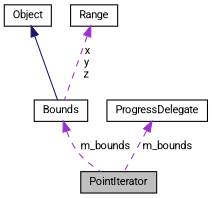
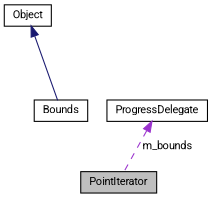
(94, 16) -> none
(80, 155) -> none
